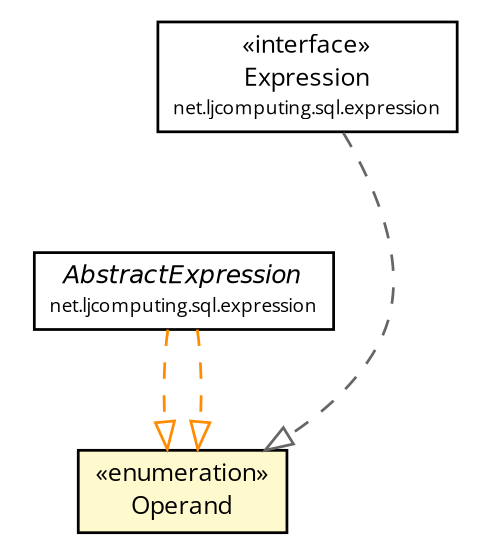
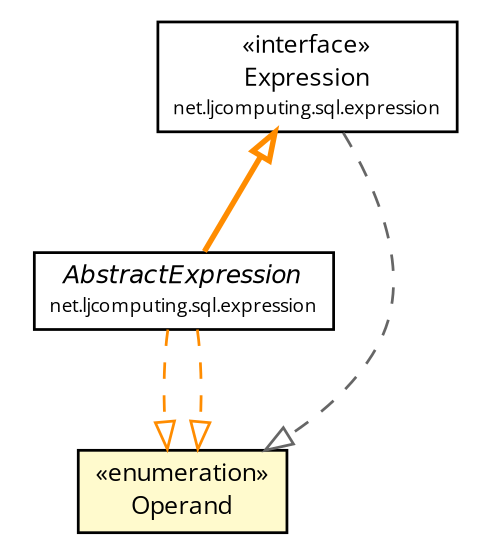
none -> (233, 204)
